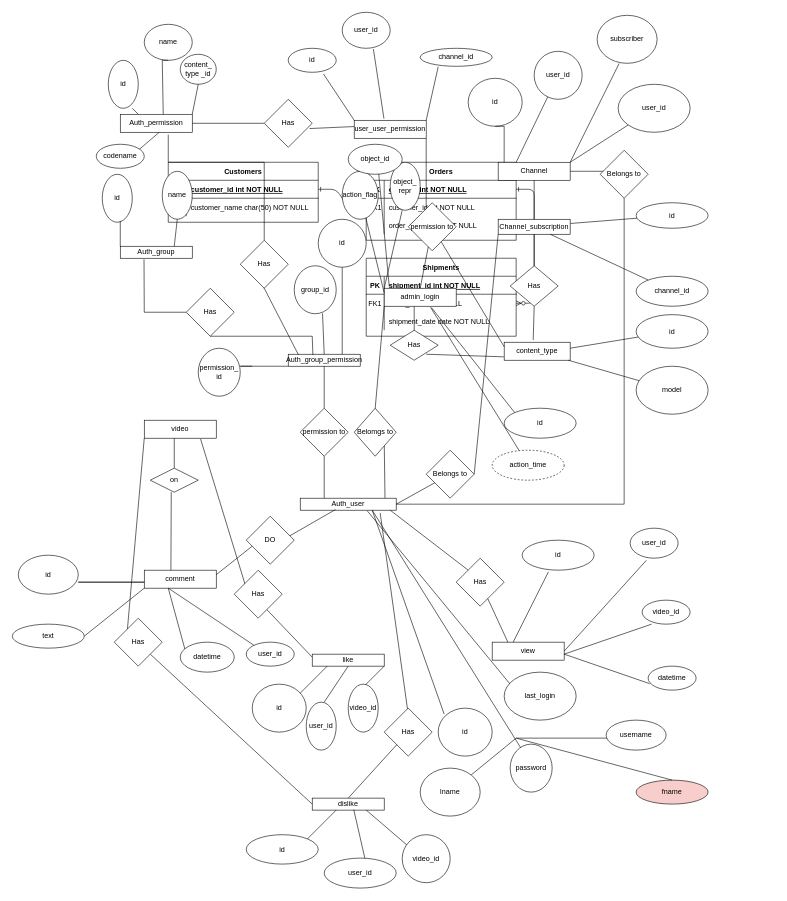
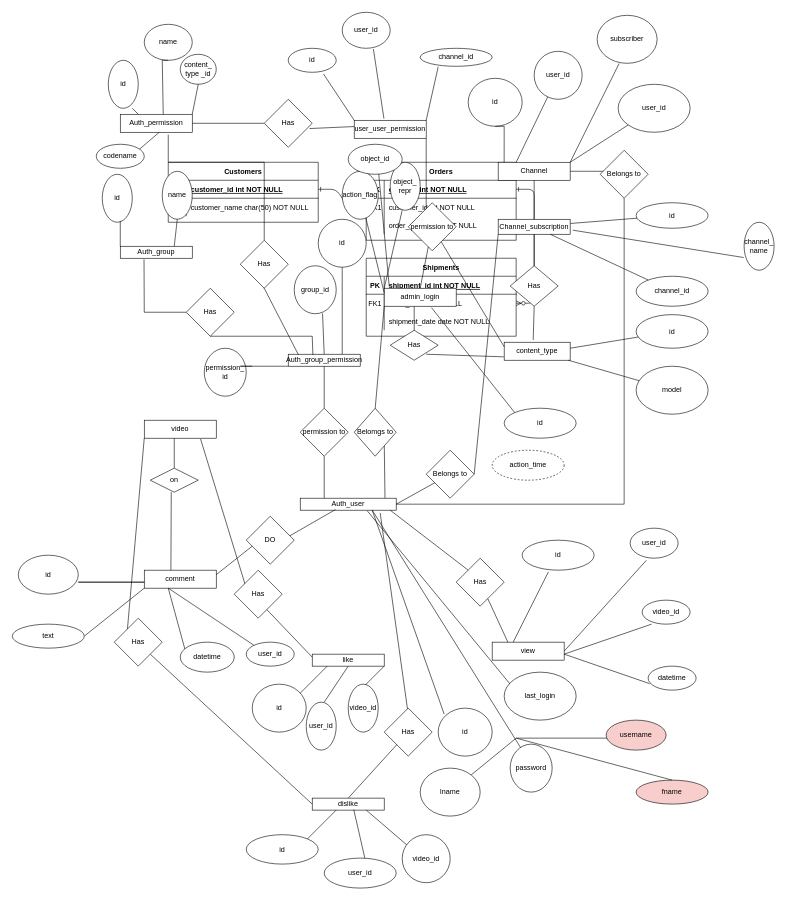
none -> (659, 244)
none -> (759, 246)
(219, 372) -> (225, 372)
(478, 383) -> none
(636, 735) -> (636, 735)
